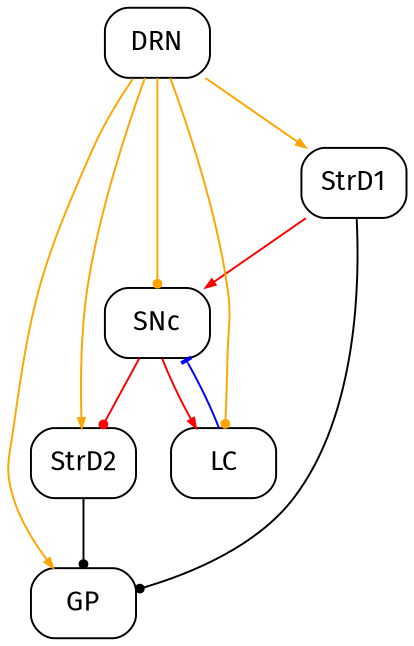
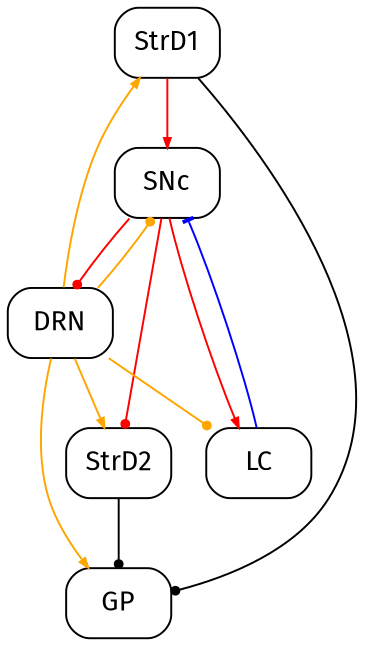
none -> (104, 249)
